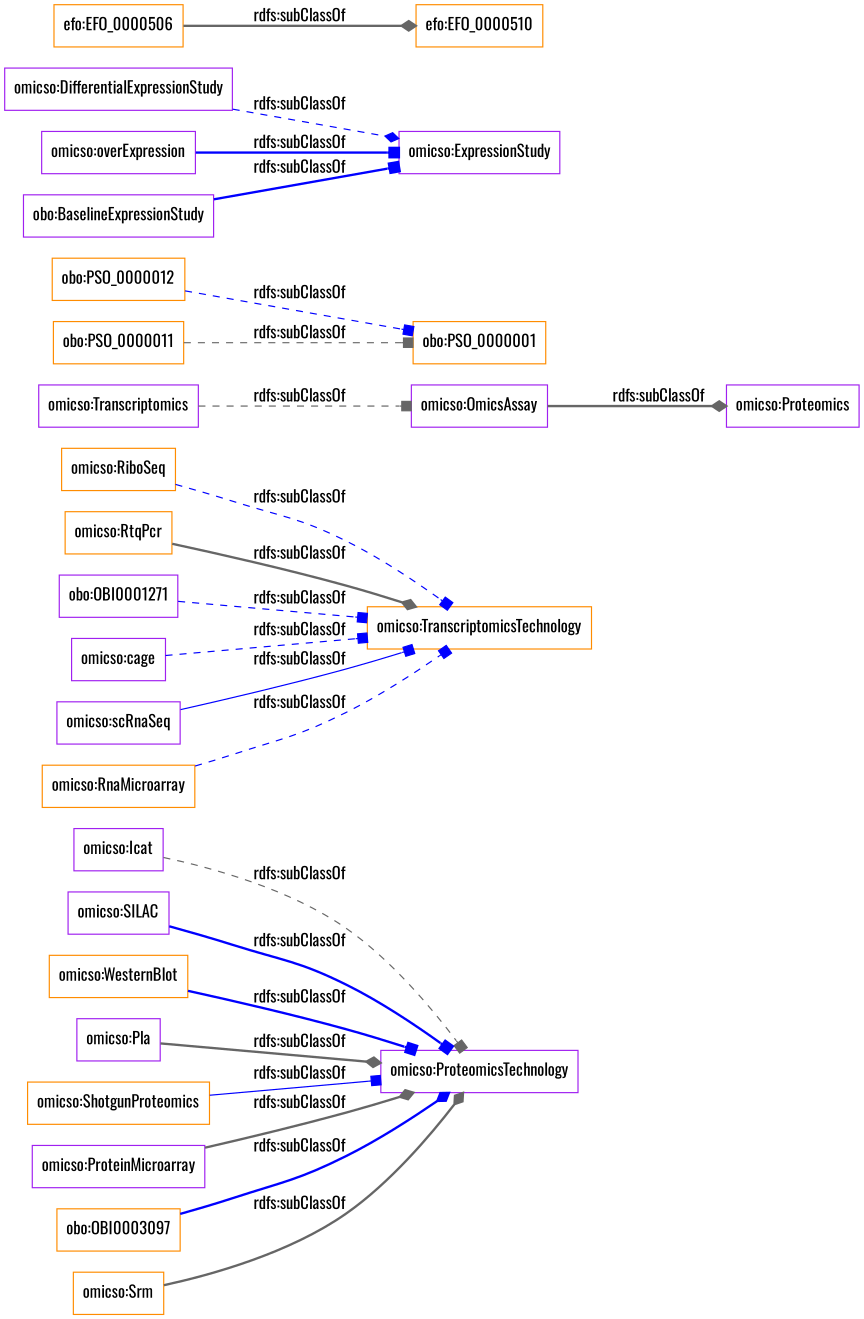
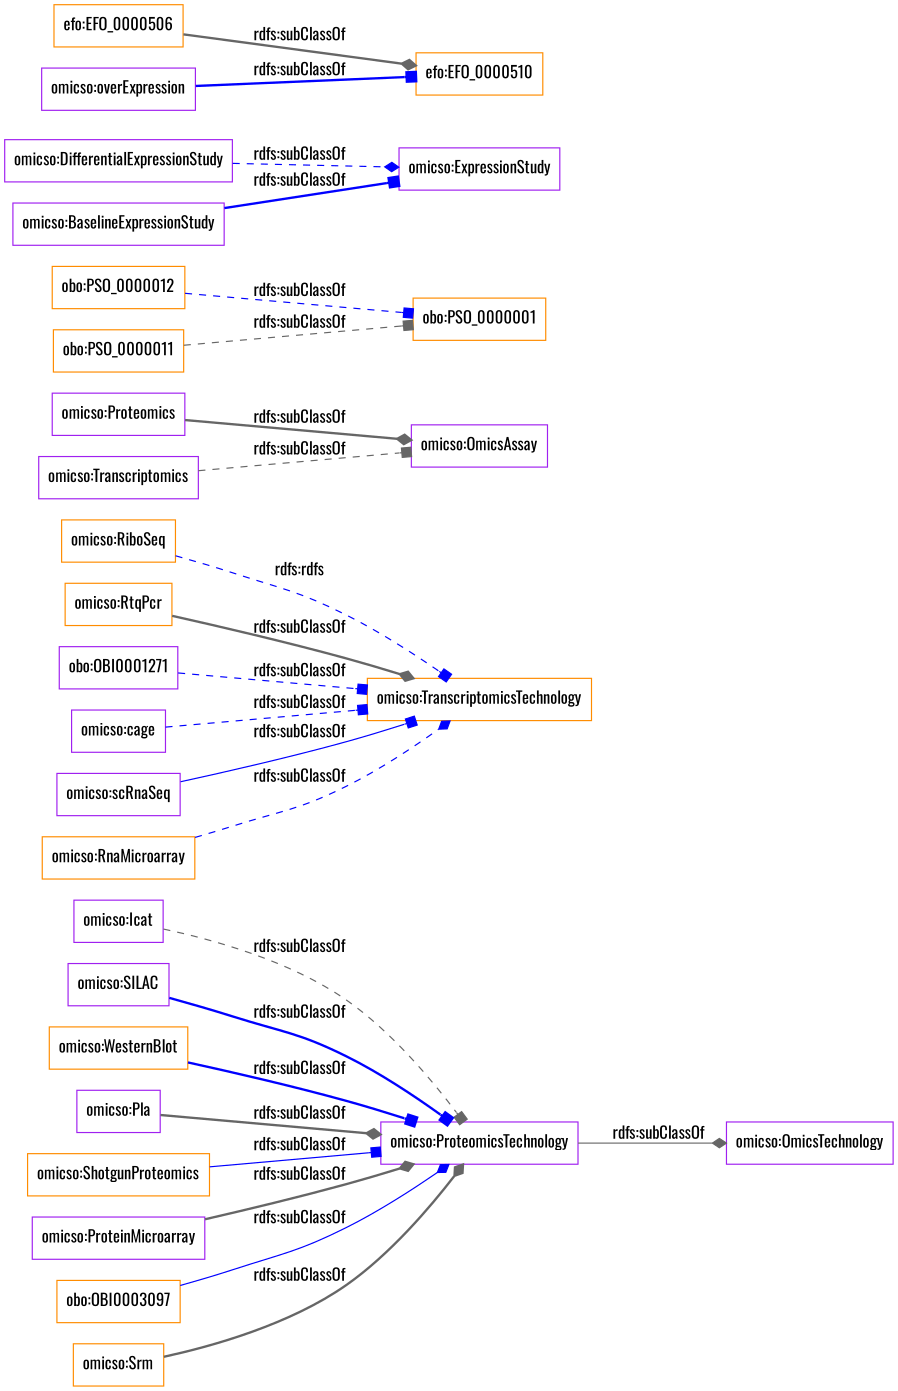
(291, 153) -> (300, 82)
(119, 216) -> (119, 224)
(630, 406) -> (291, 429)
(300, 498) -> (300, 571)
(323, 723) -> (323, 797)
none -> (810, 1143)
(315, 1171) -> (315, 1242)
